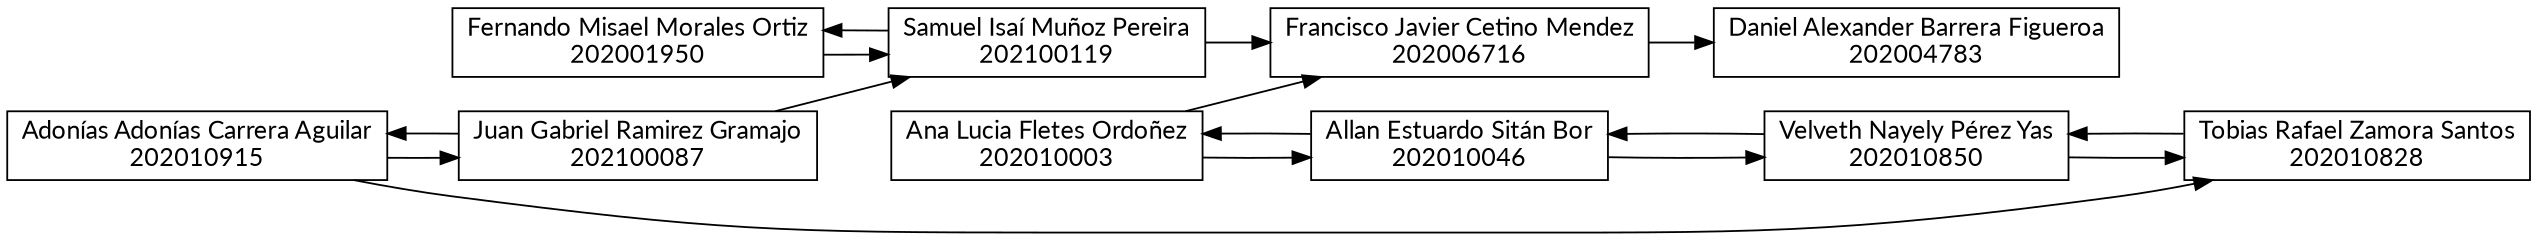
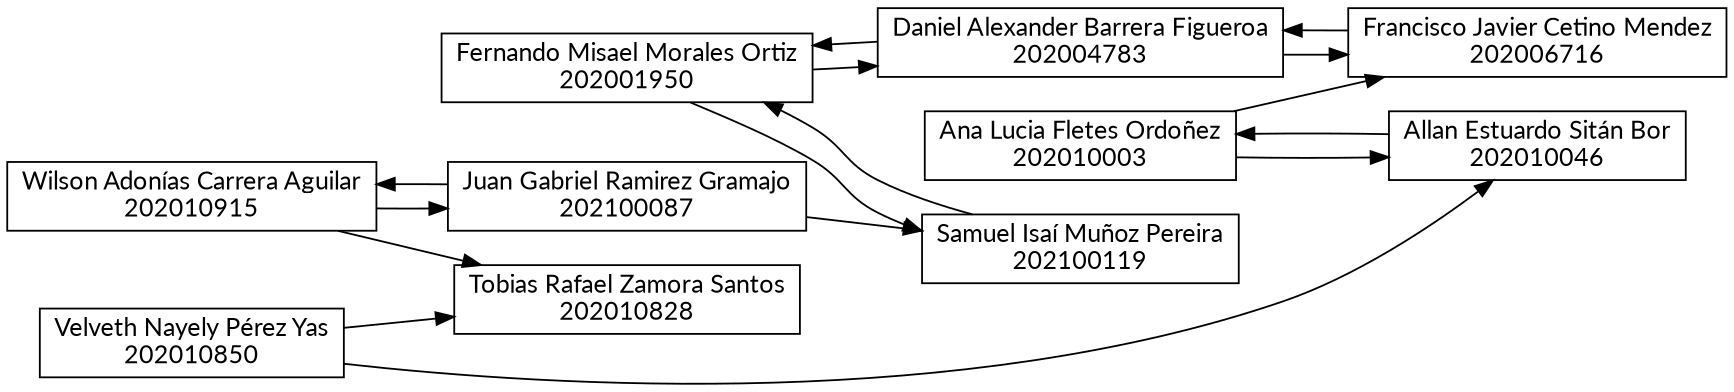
none -> (854, 43)
(1229, 43) -> (1306, 55)
none -> (836, 68)
(2135, 133) -> none
(197, 146) -> (192, 196)
(1677, 158) -> none
